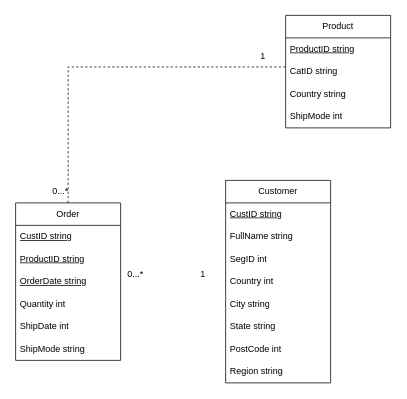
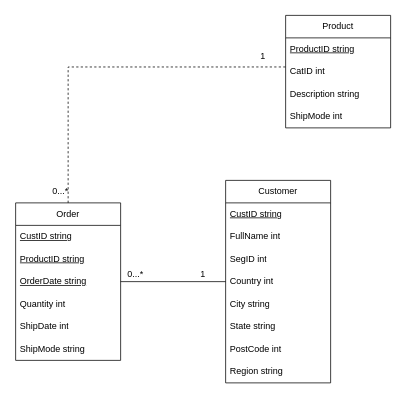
(318, 72) -> (310, 72)
(323, 94) -> (331, 94)
(263, 237) -> (255, 237)
none -> (172, 282)
